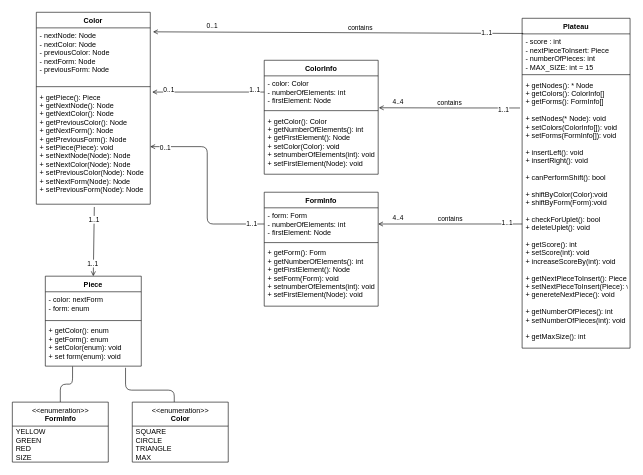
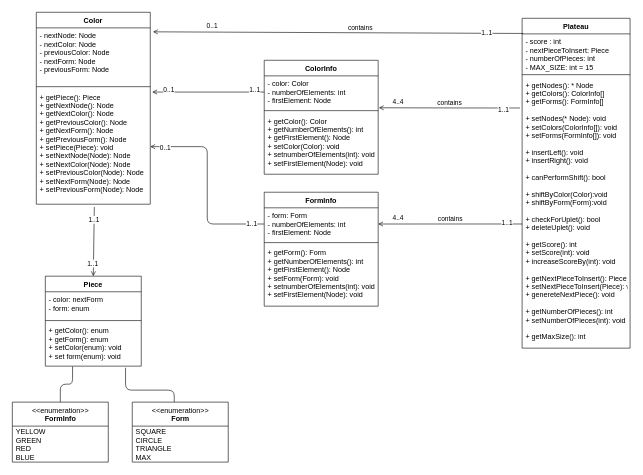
(181, 415) -> (181, 415)
(28, 444) -> (28, 444)
